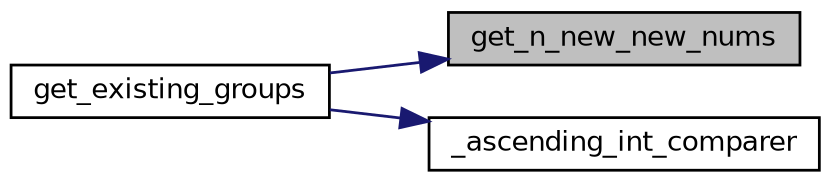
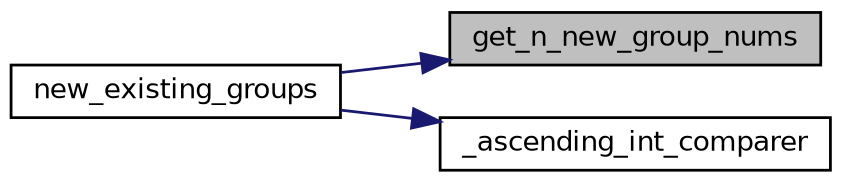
(624, 39) -> (635, 39)
(170, 91) -> (176, 91)
